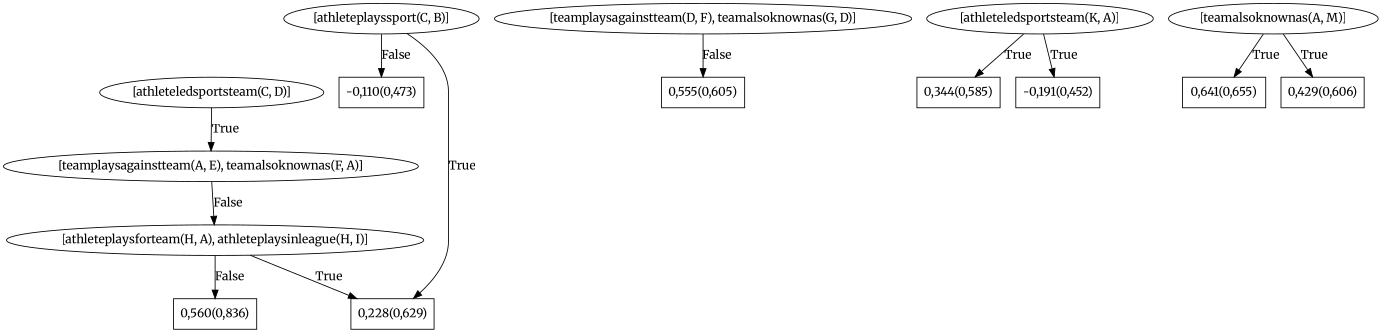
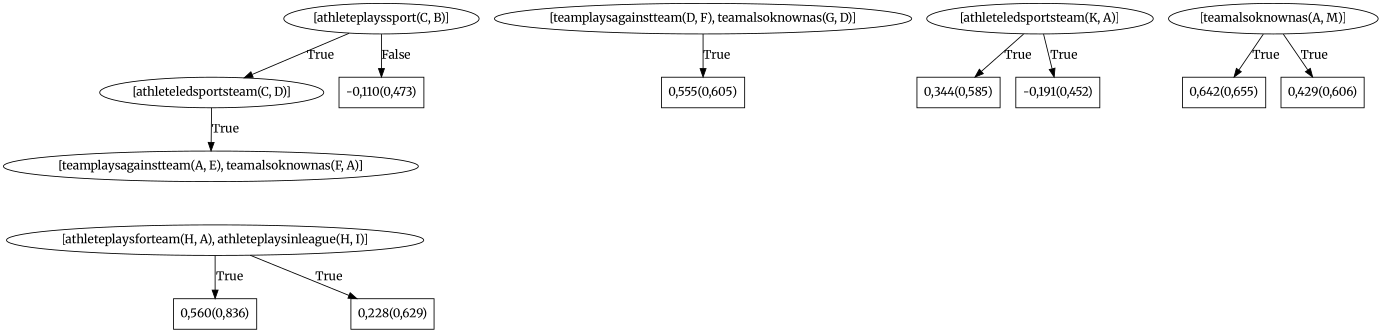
(717, 56) -> (717, 56)
(1224, 92) -> (1224, 92)
(448, 160) -> (301, 54)
(213, 199) -> none
(230, 277) -> (230, 277)
